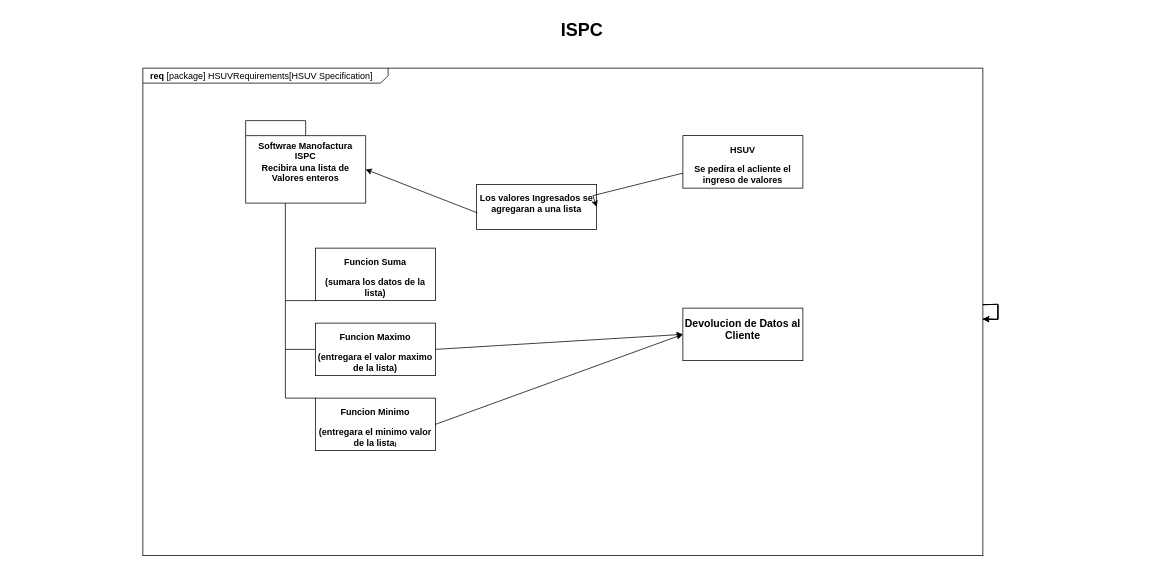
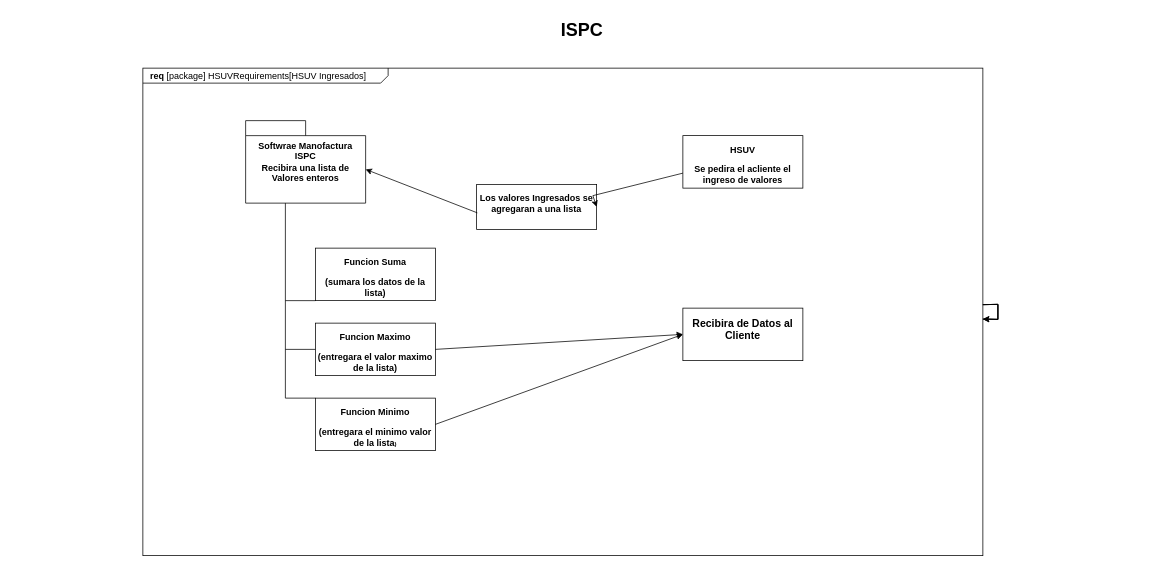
(563, 68) -> (563, 68)
(743, 308) -> (743, 308)
